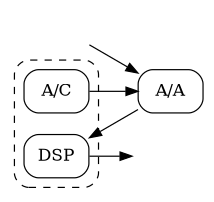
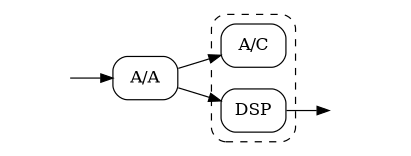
(108, 91) -> (194, 64)
